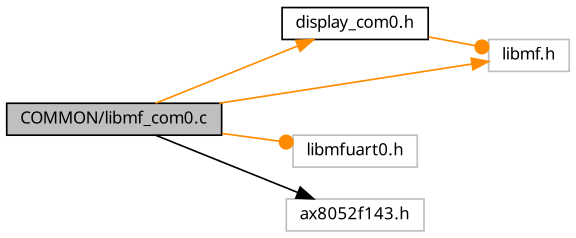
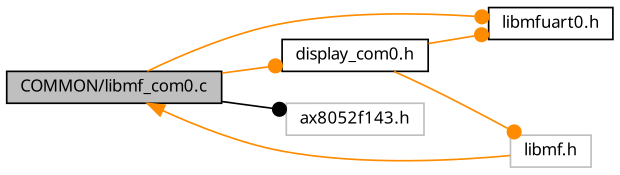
none -> (451, 40)
(227, 75) -> (245, 70)
(345, 84) -> (333, 158)
(355, 151) -> (551, 24)
(227, 164) -> (247, 105)
